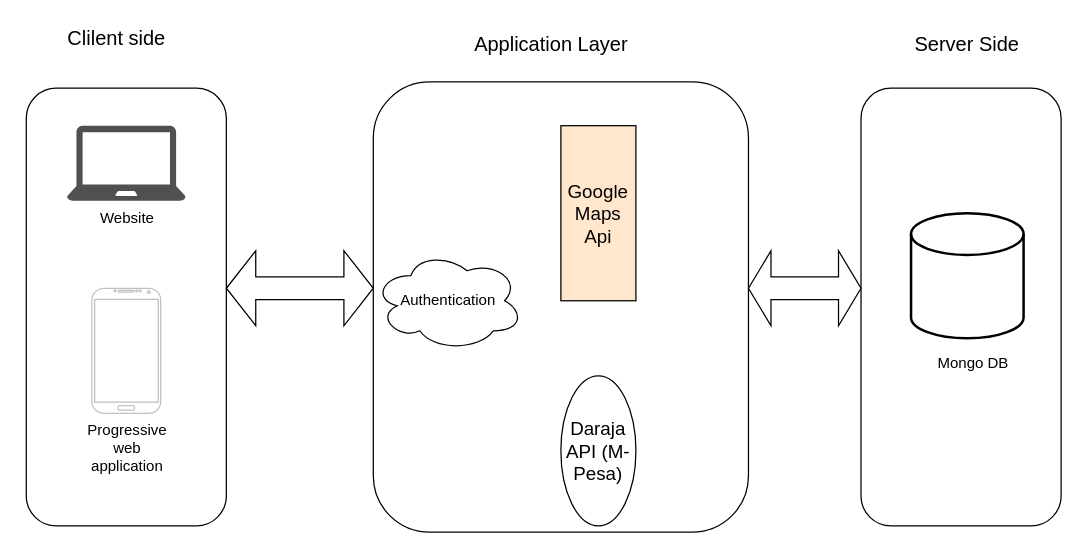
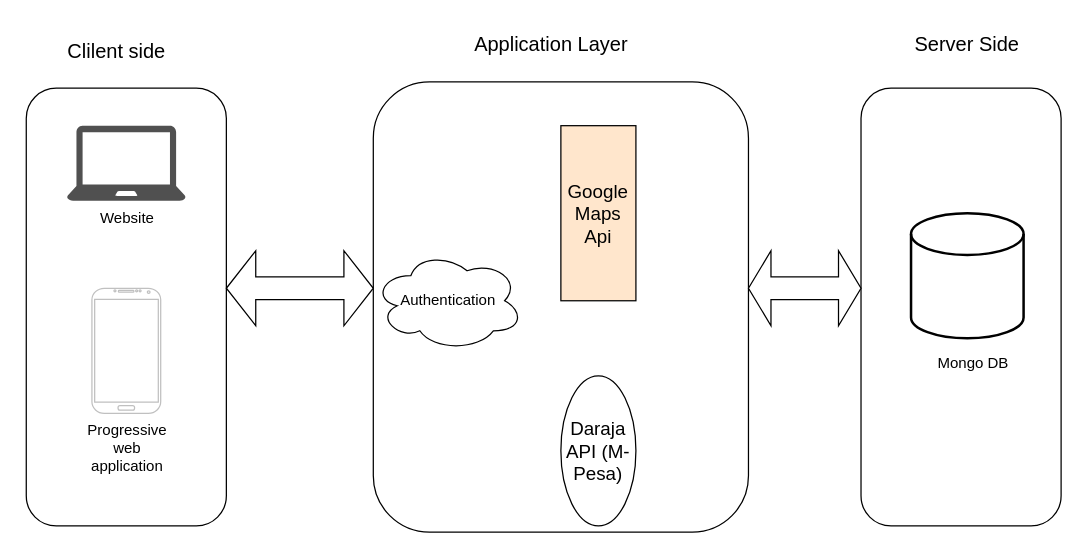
(117, 38) -> (117, 51)
